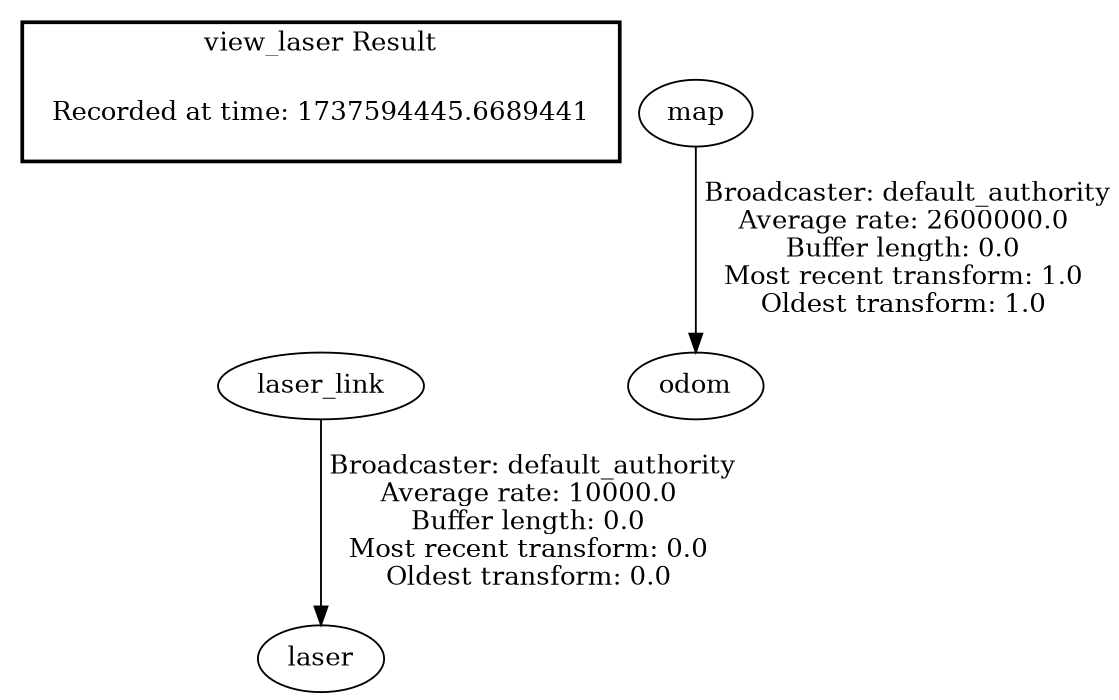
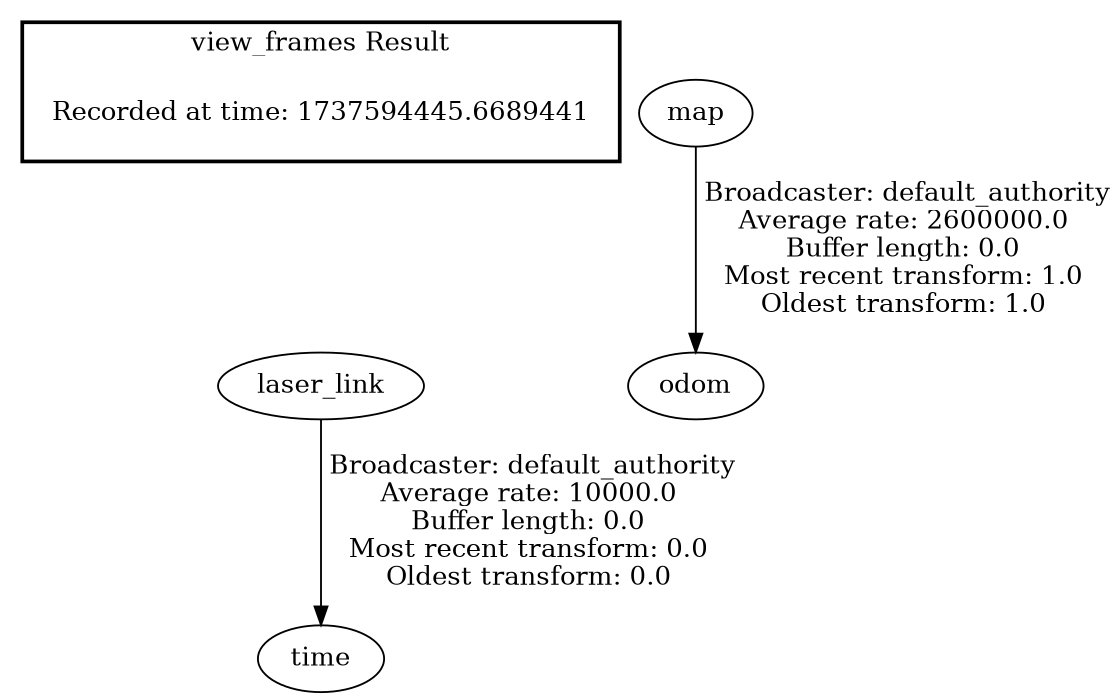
(321, 44) -> (321, 44)
(321, 659) -> (321, 659)
